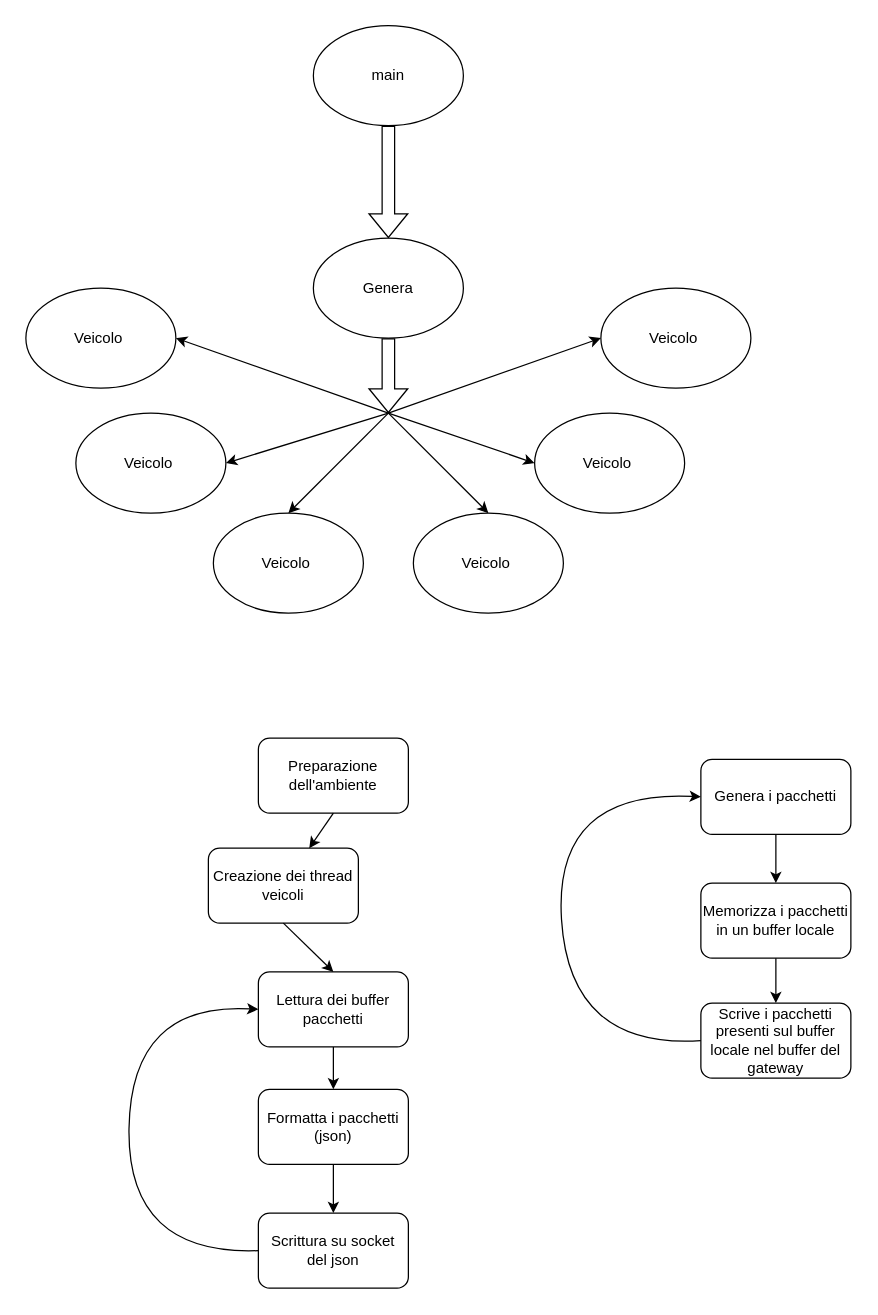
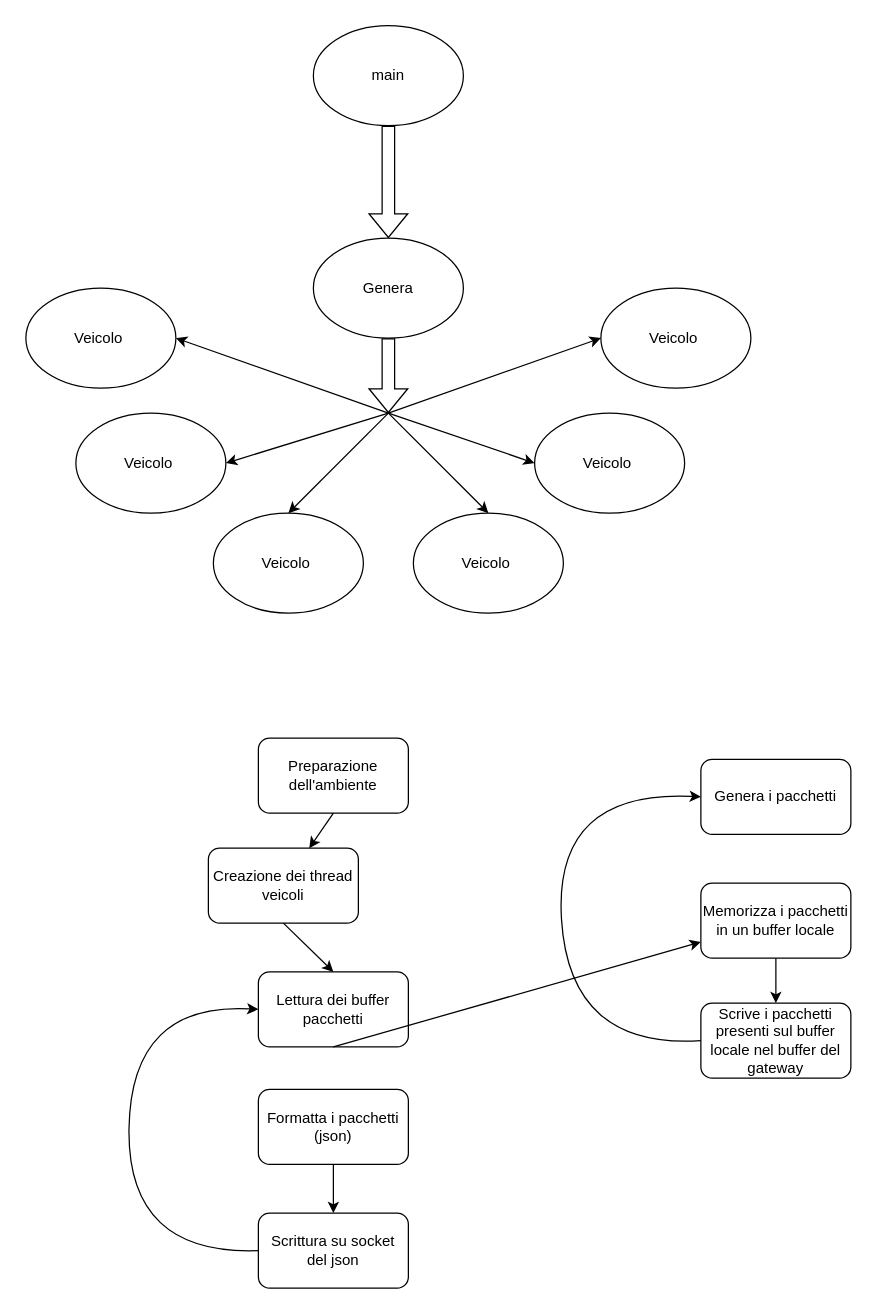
(776, 855) -> none
(333, 1064) -> (513, 996)
